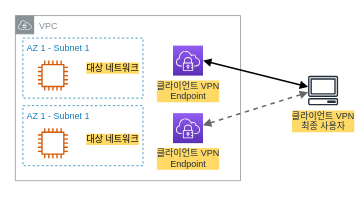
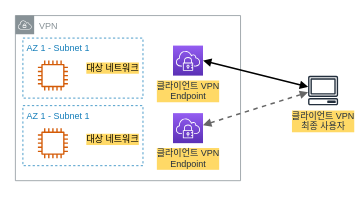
(47, 26) -> (47, 26)
